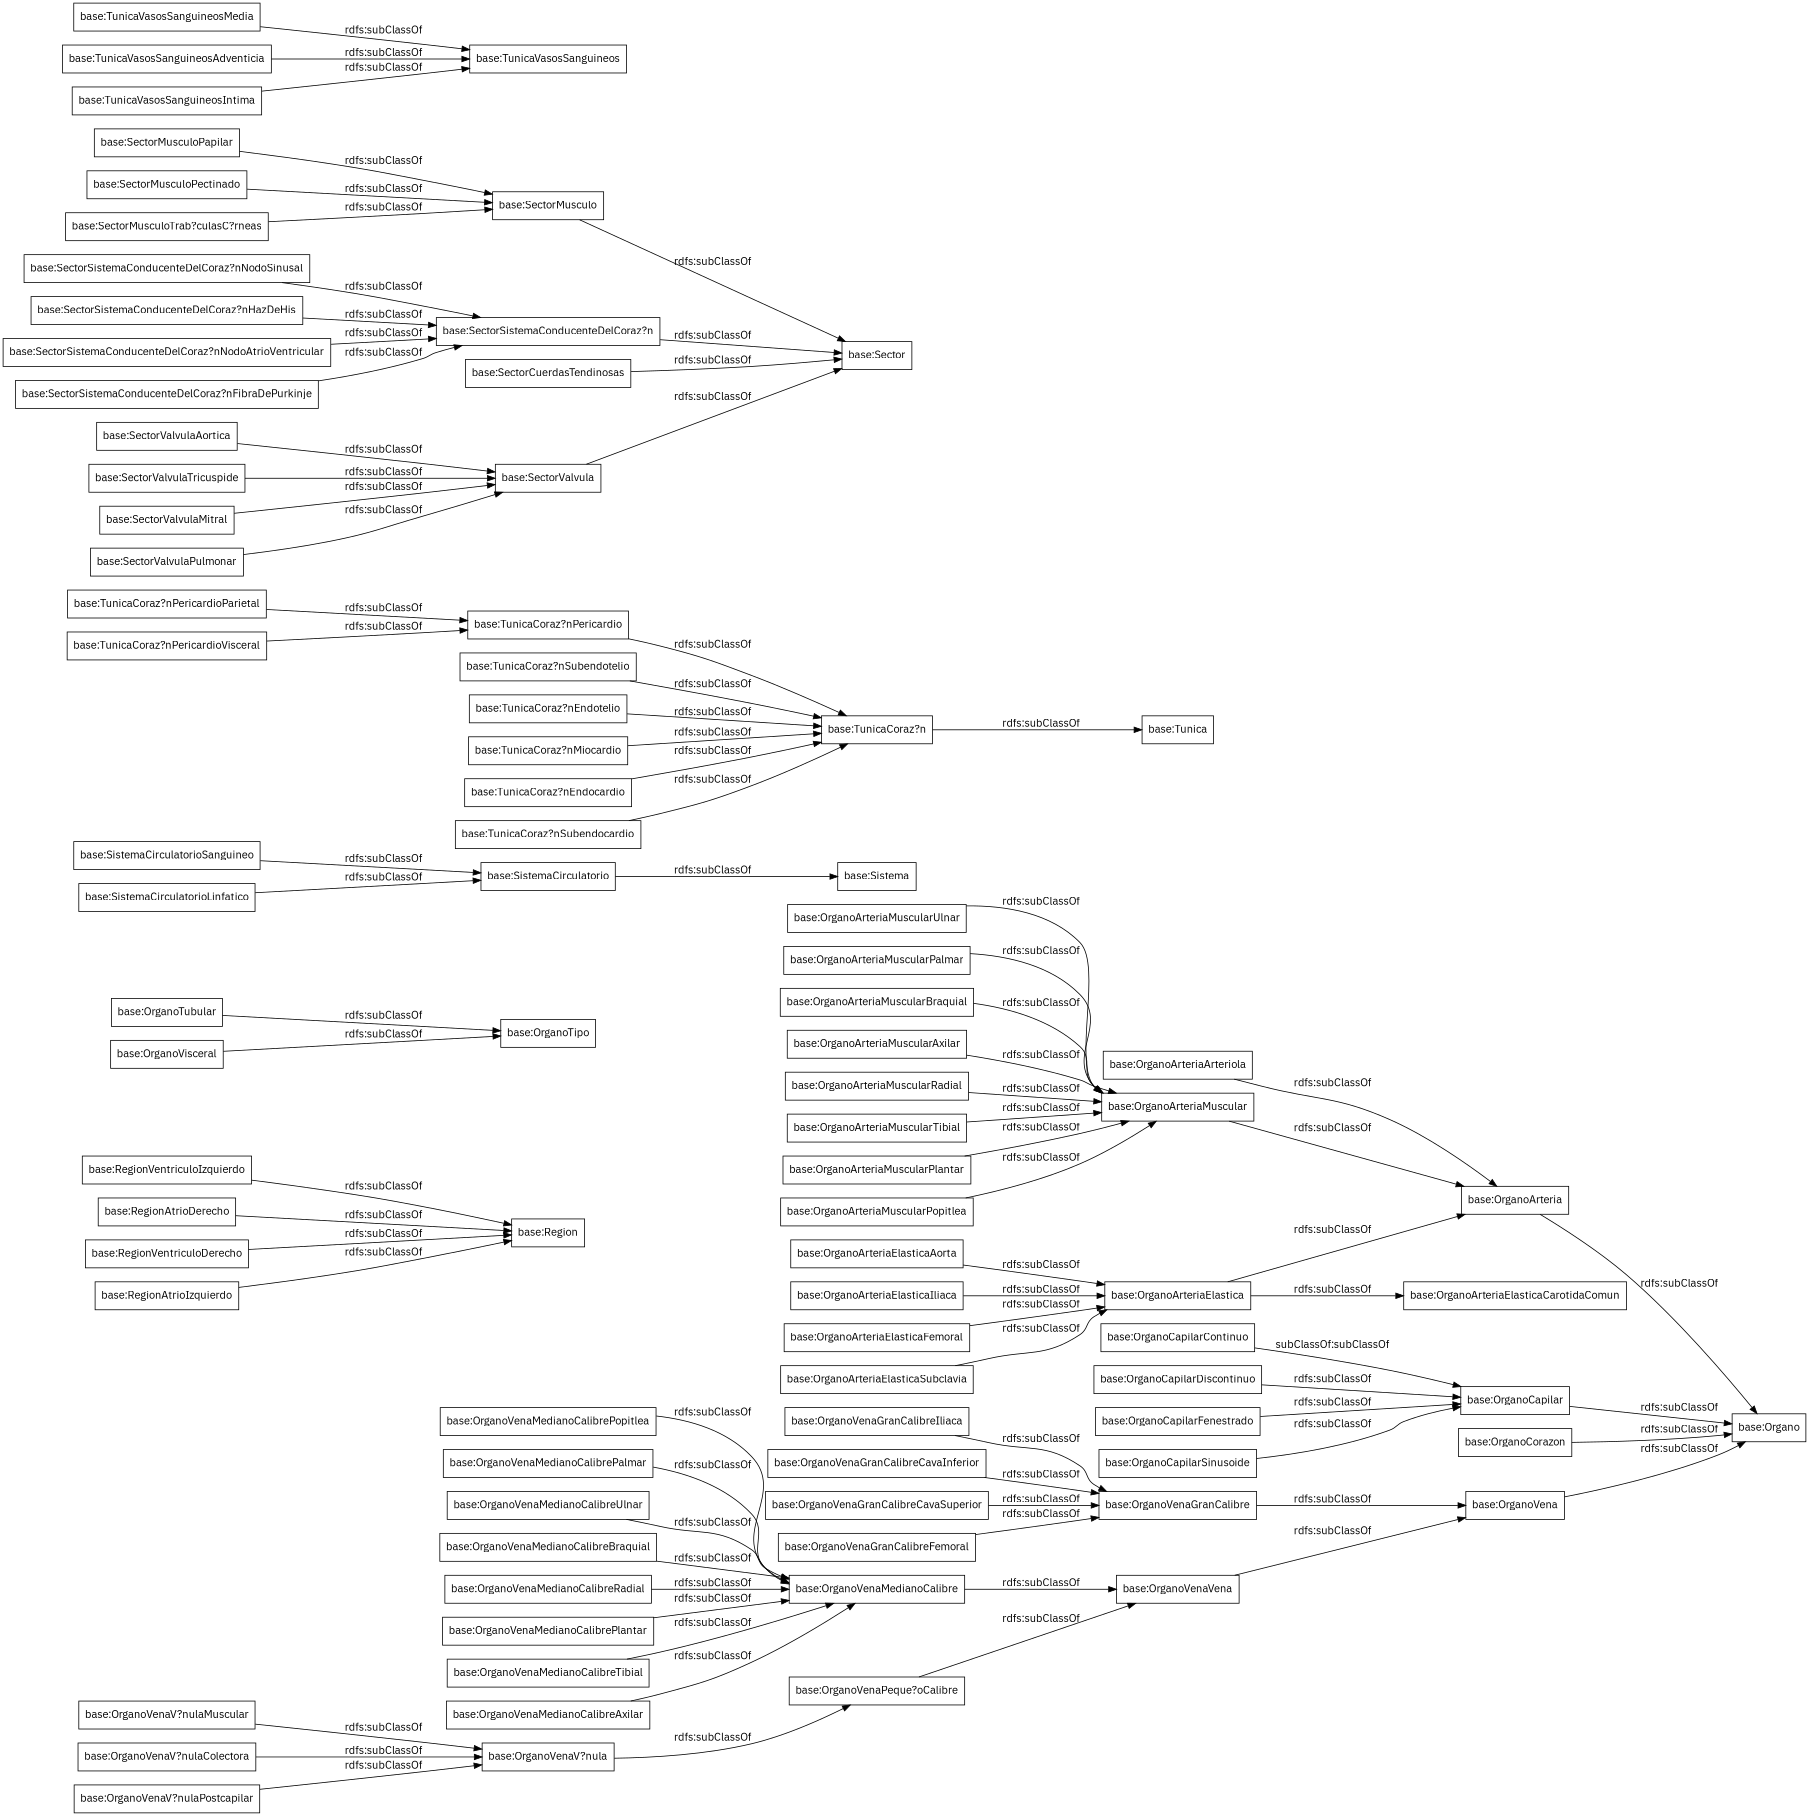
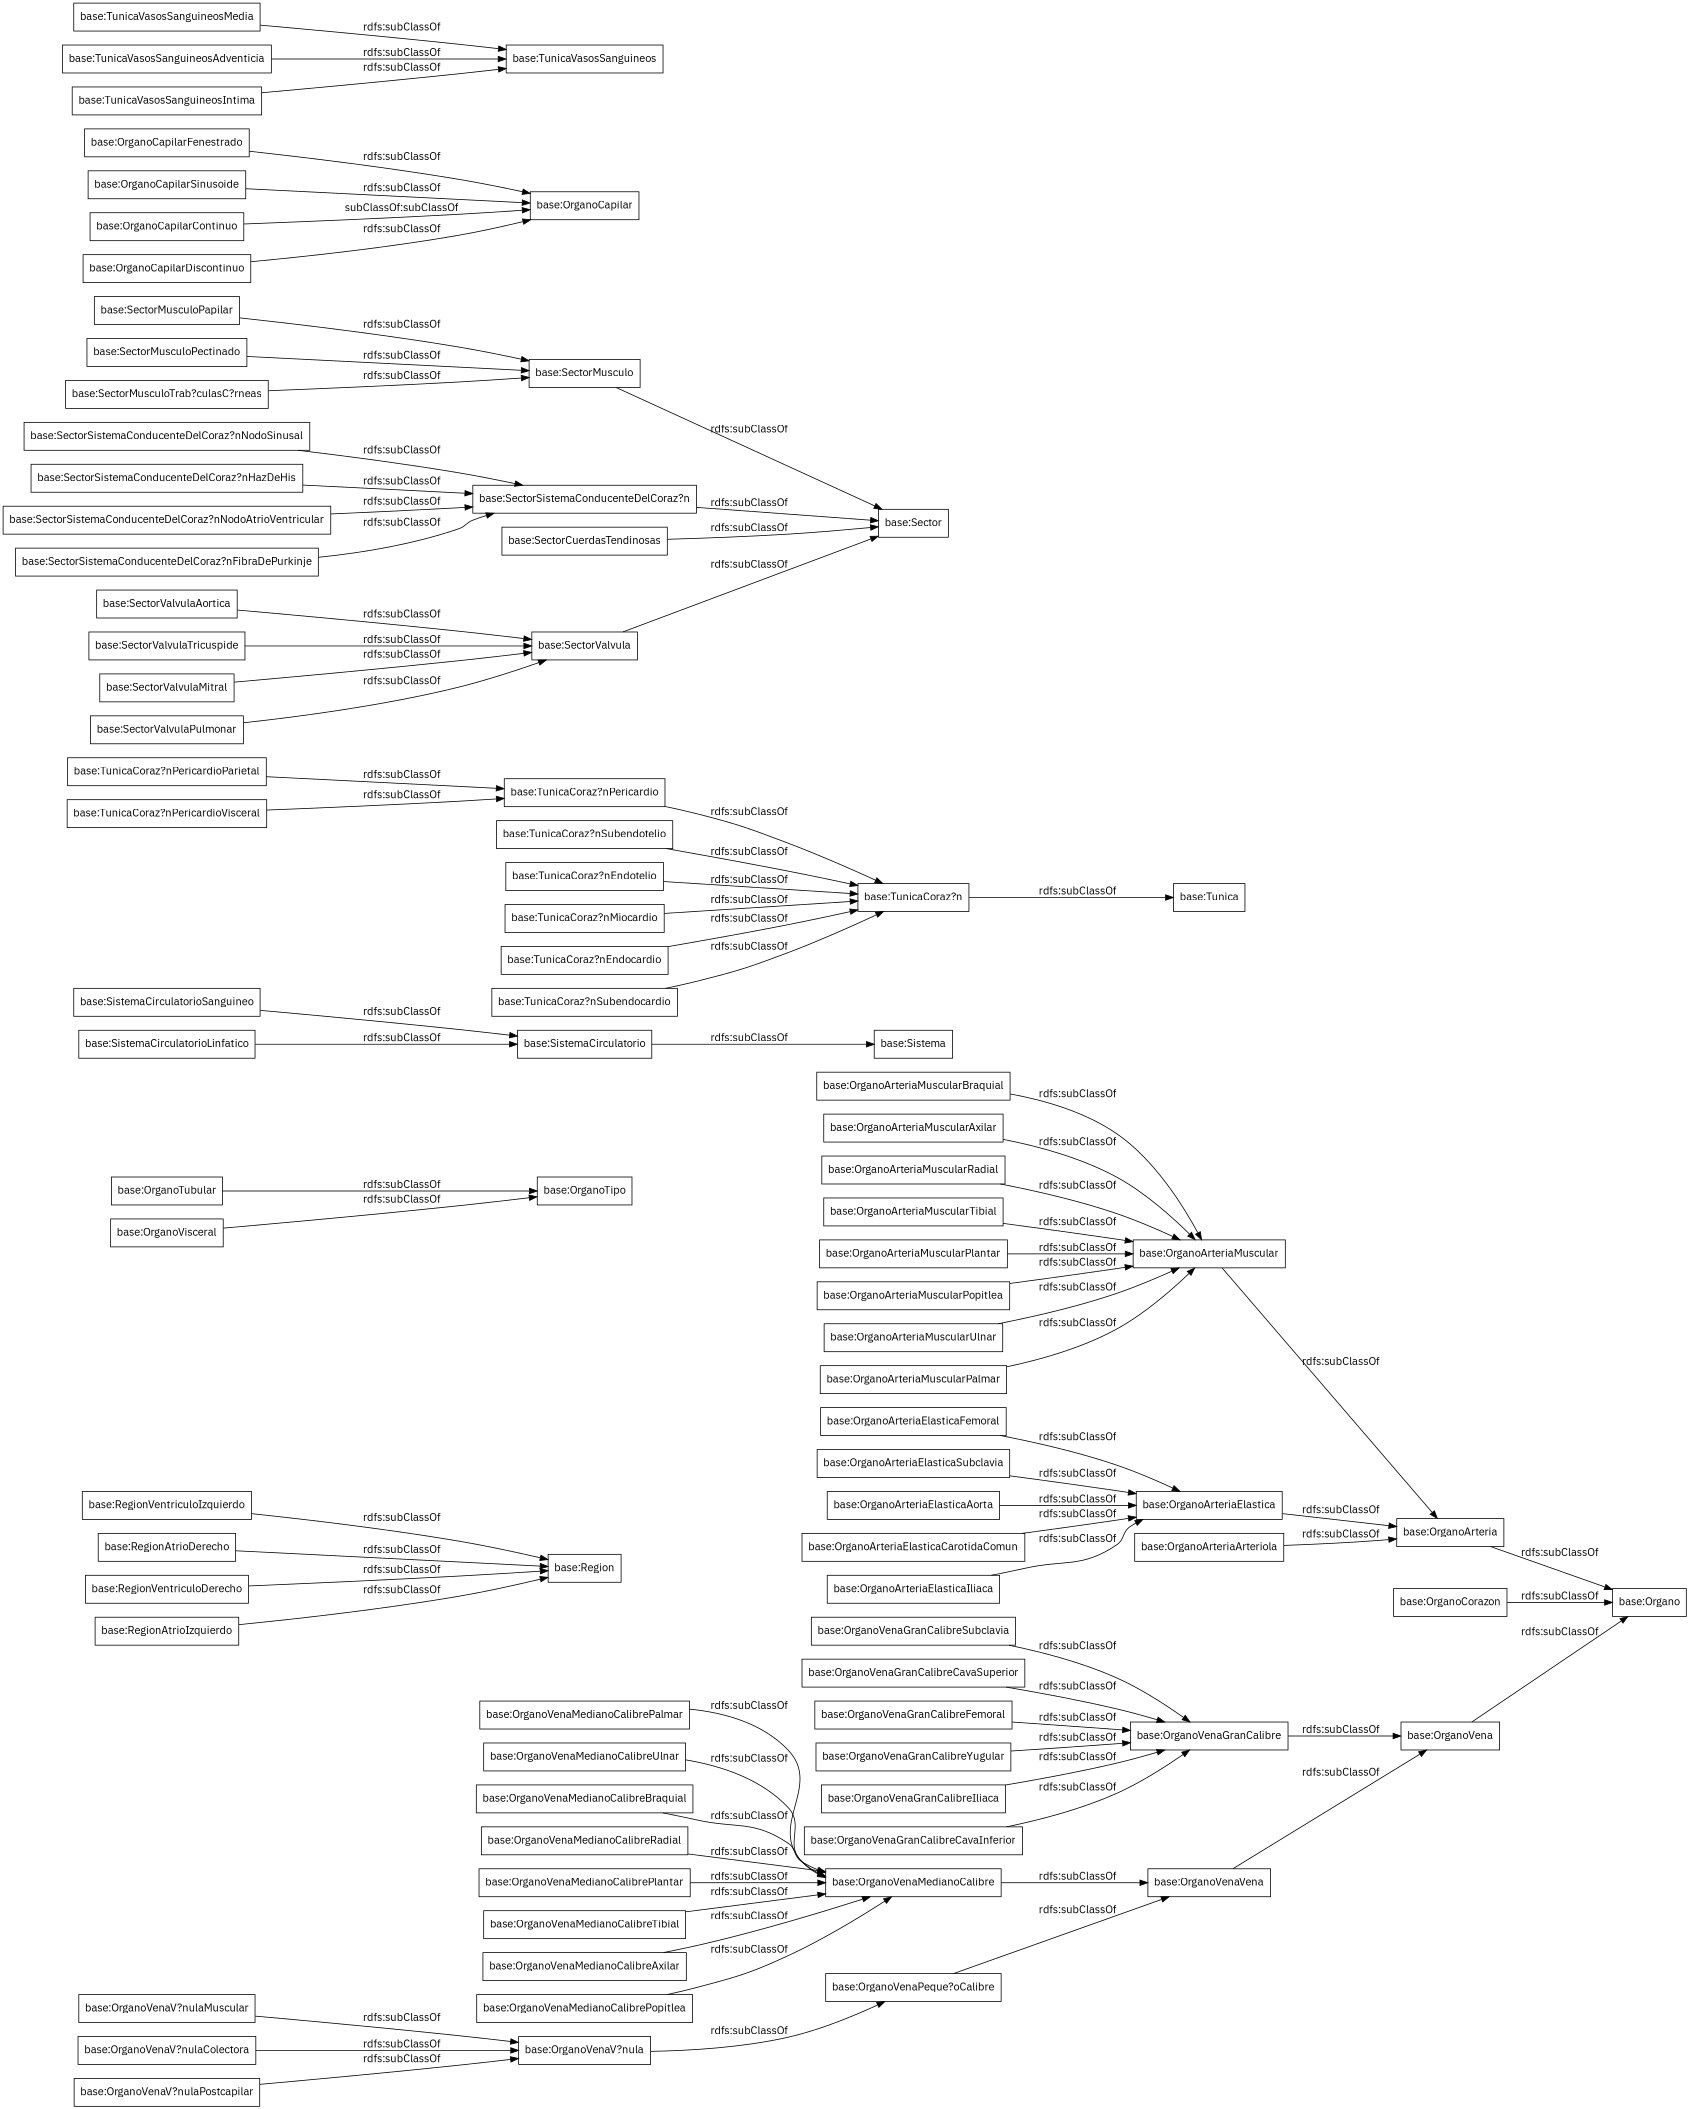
(1323, 1296) -> (1075, 1526)
(1647, 1415) -> none
none -> (913, 1631)
none -> (913, 1757)
